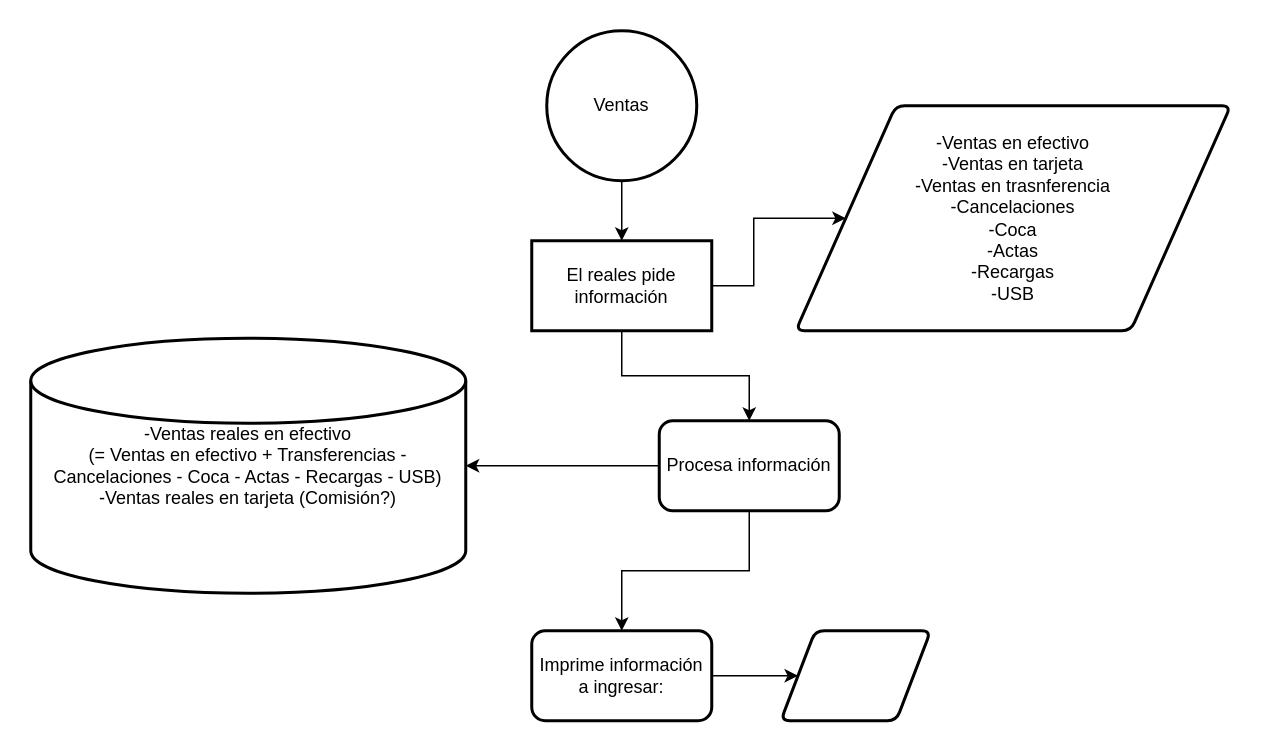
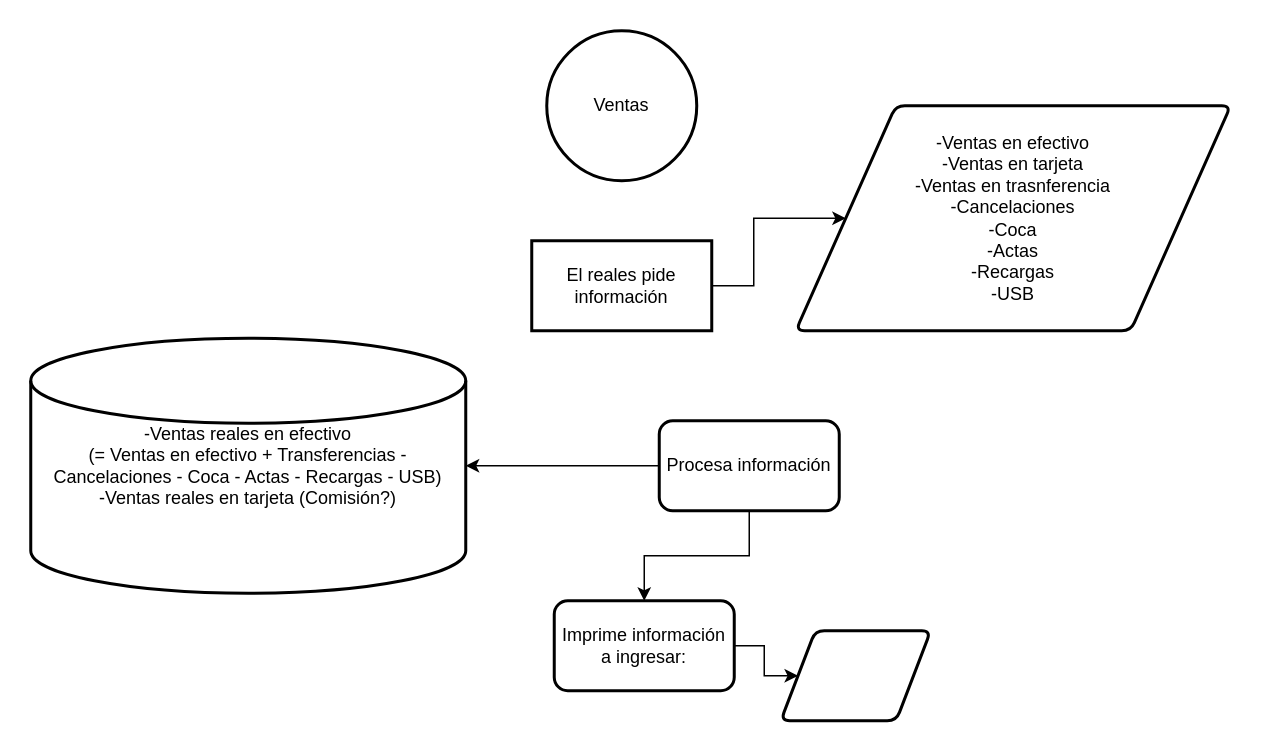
(622, 206) -> none
(680, 376) -> none
(622, 676) -> (644, 646)
